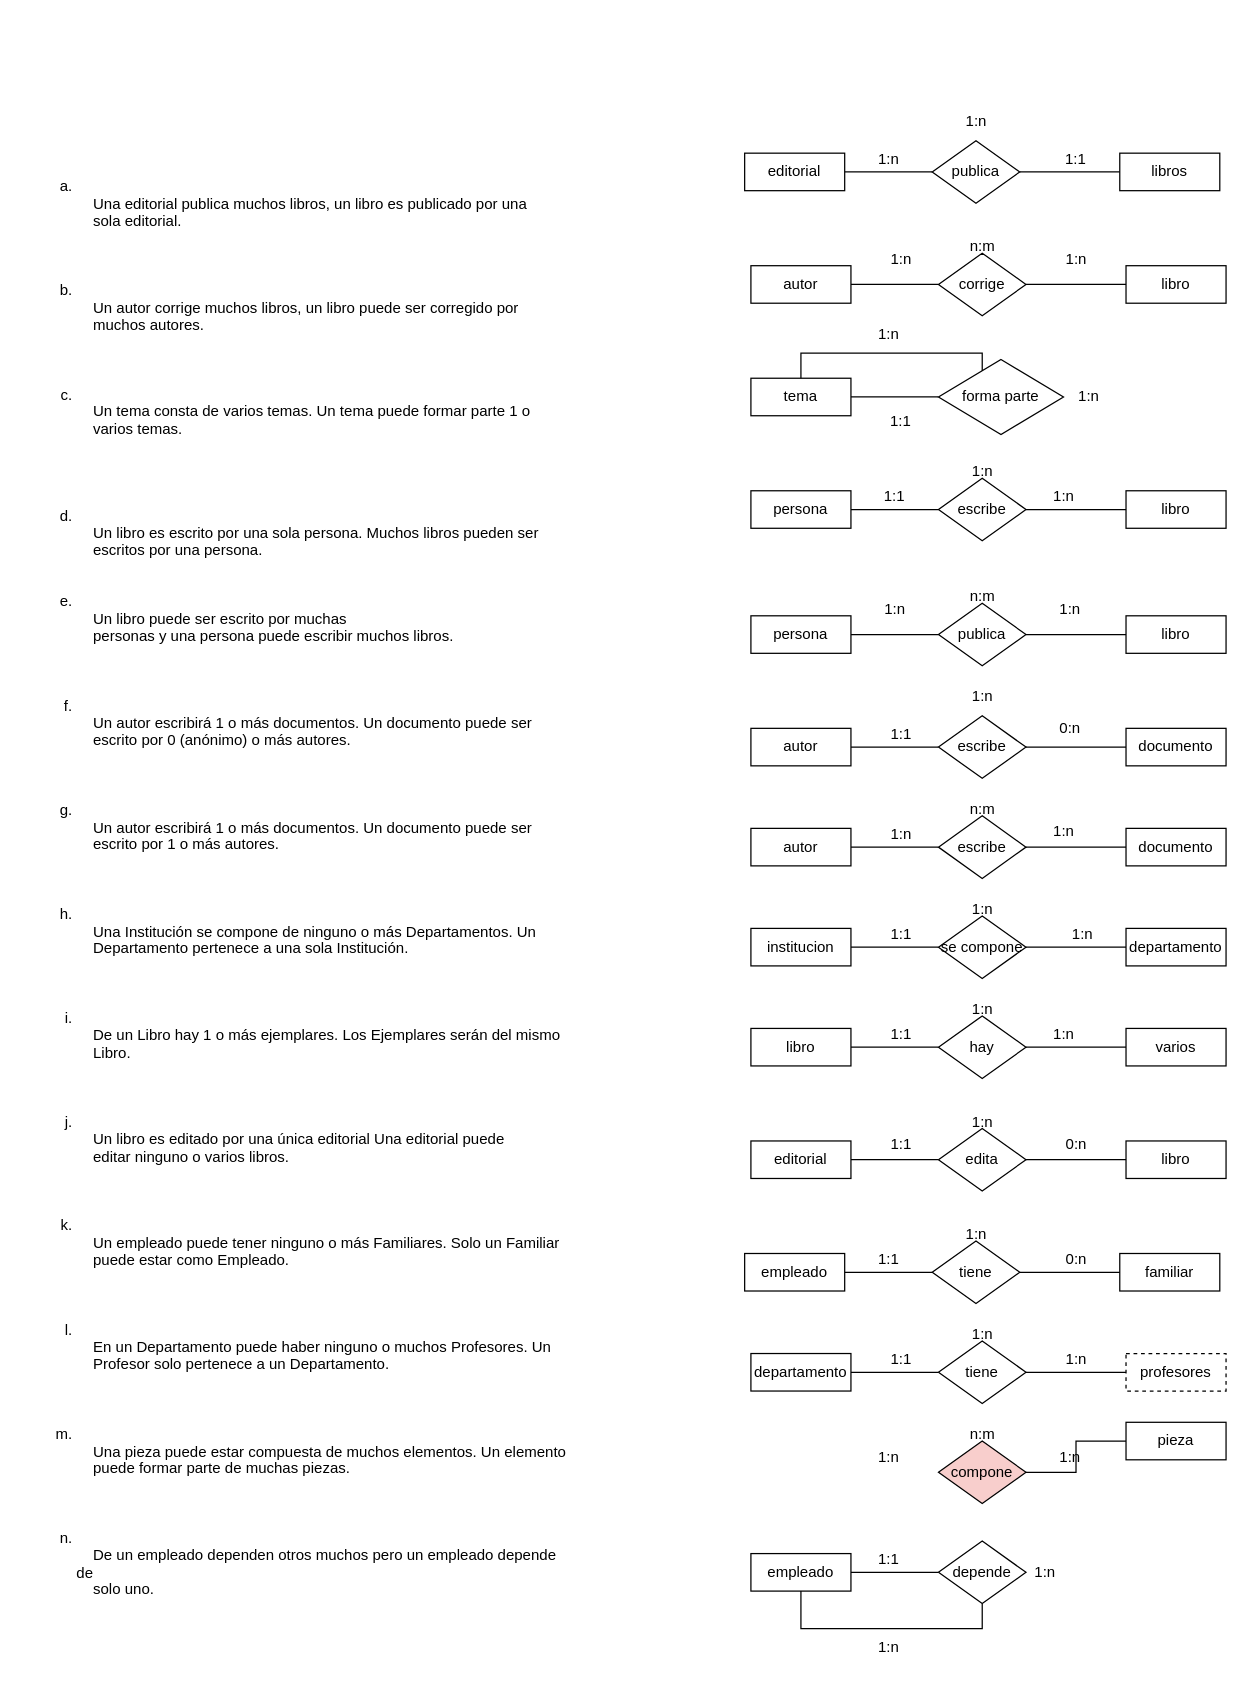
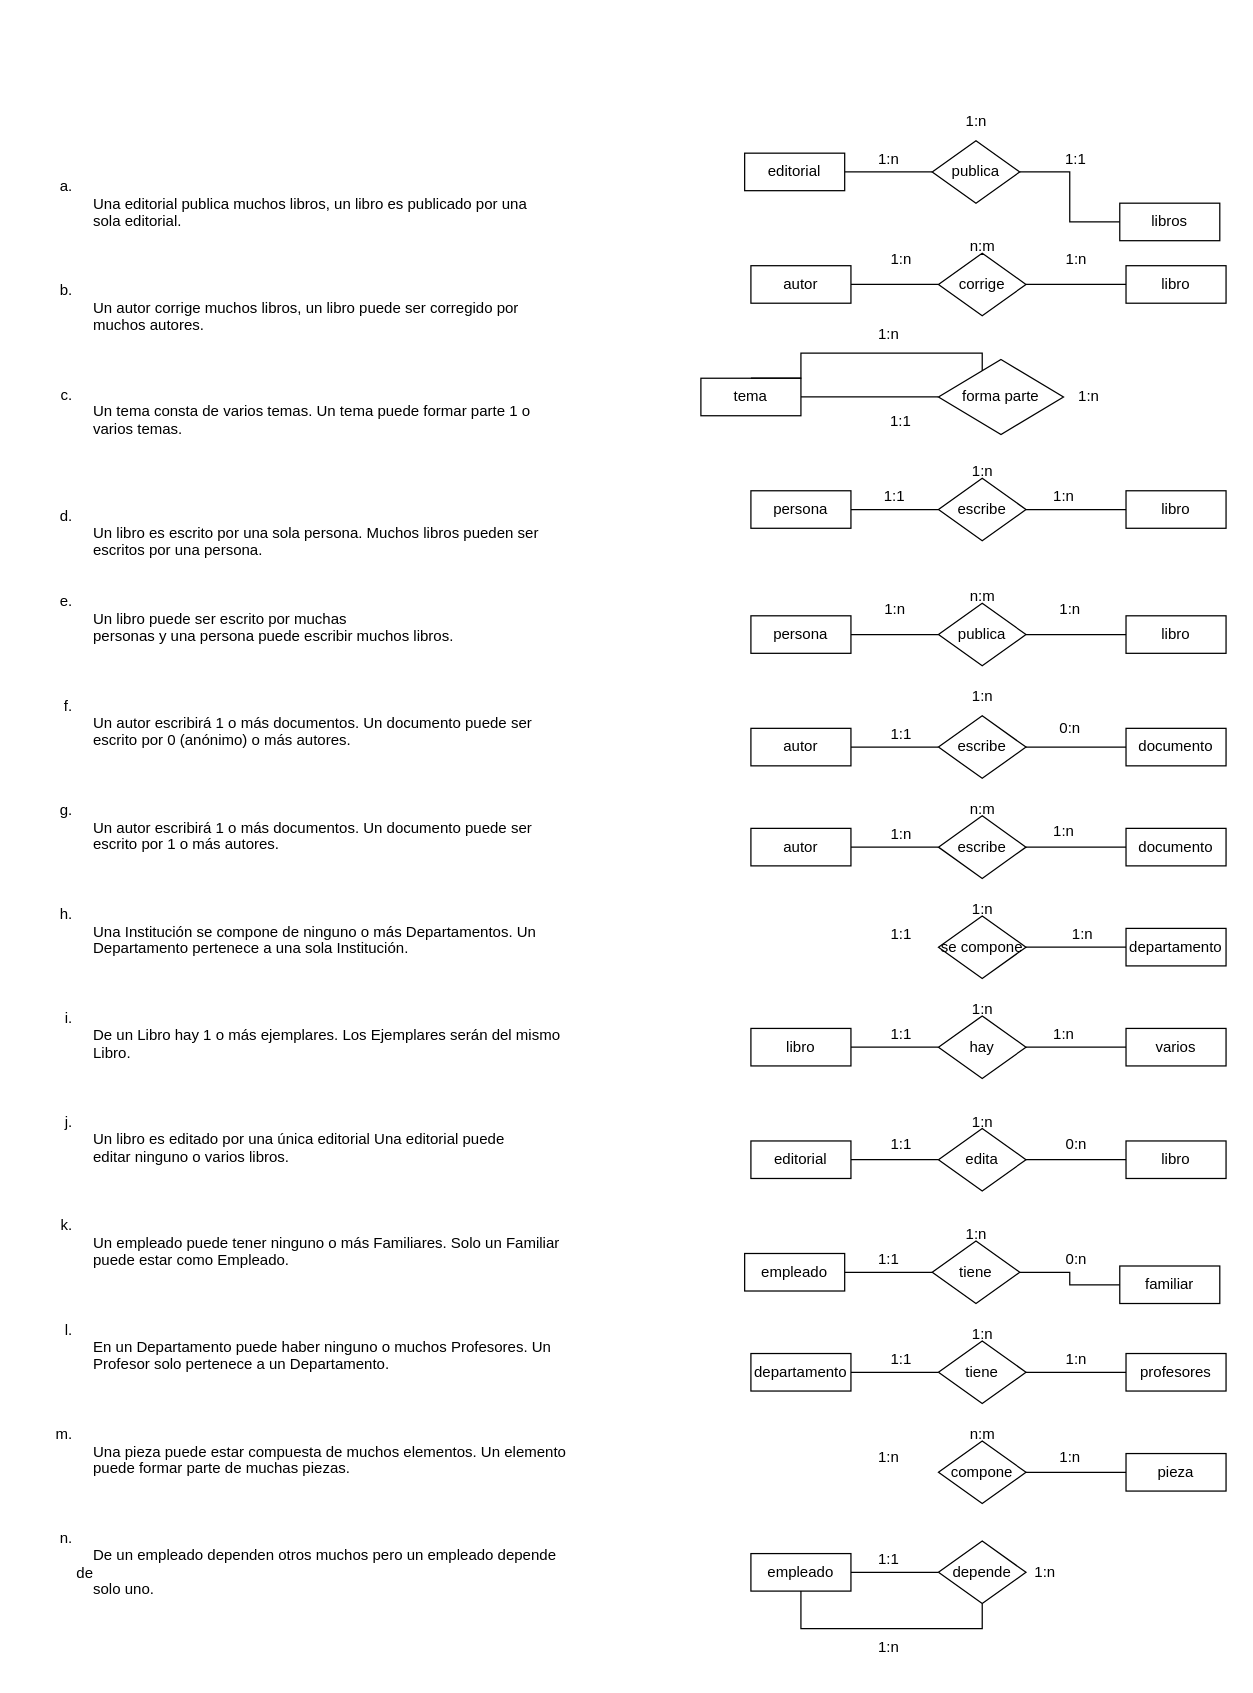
(1169, 172) -> (1169, 222)
(801, 397) -> (751, 397)
(801, 947) -> none
(894, 947) -> none
(1169, 1272) -> (1169, 1284)
(1176, 1372) -> (1176, 1372)
(1176, 1441) -> (1176, 1472)
(982, 1472) -> (982, 1472)
